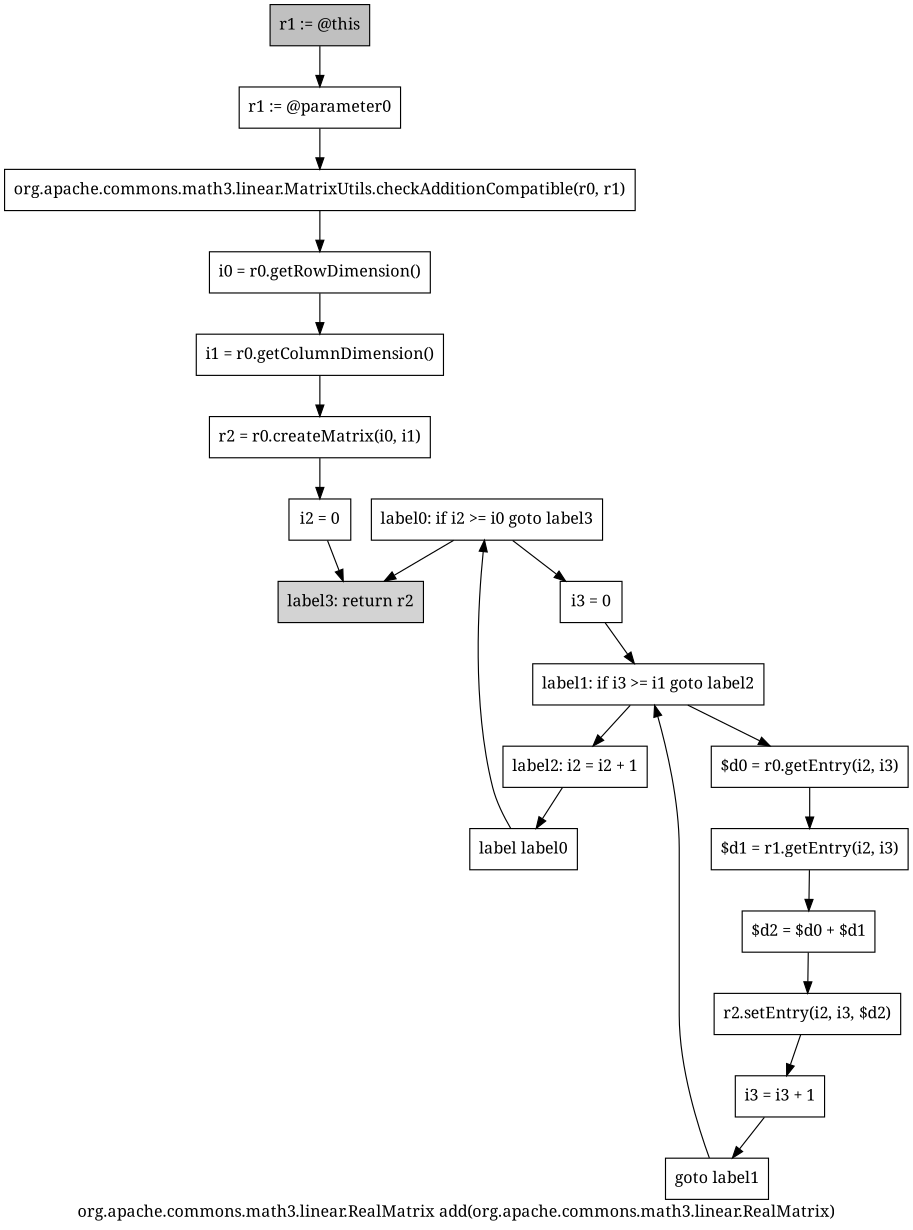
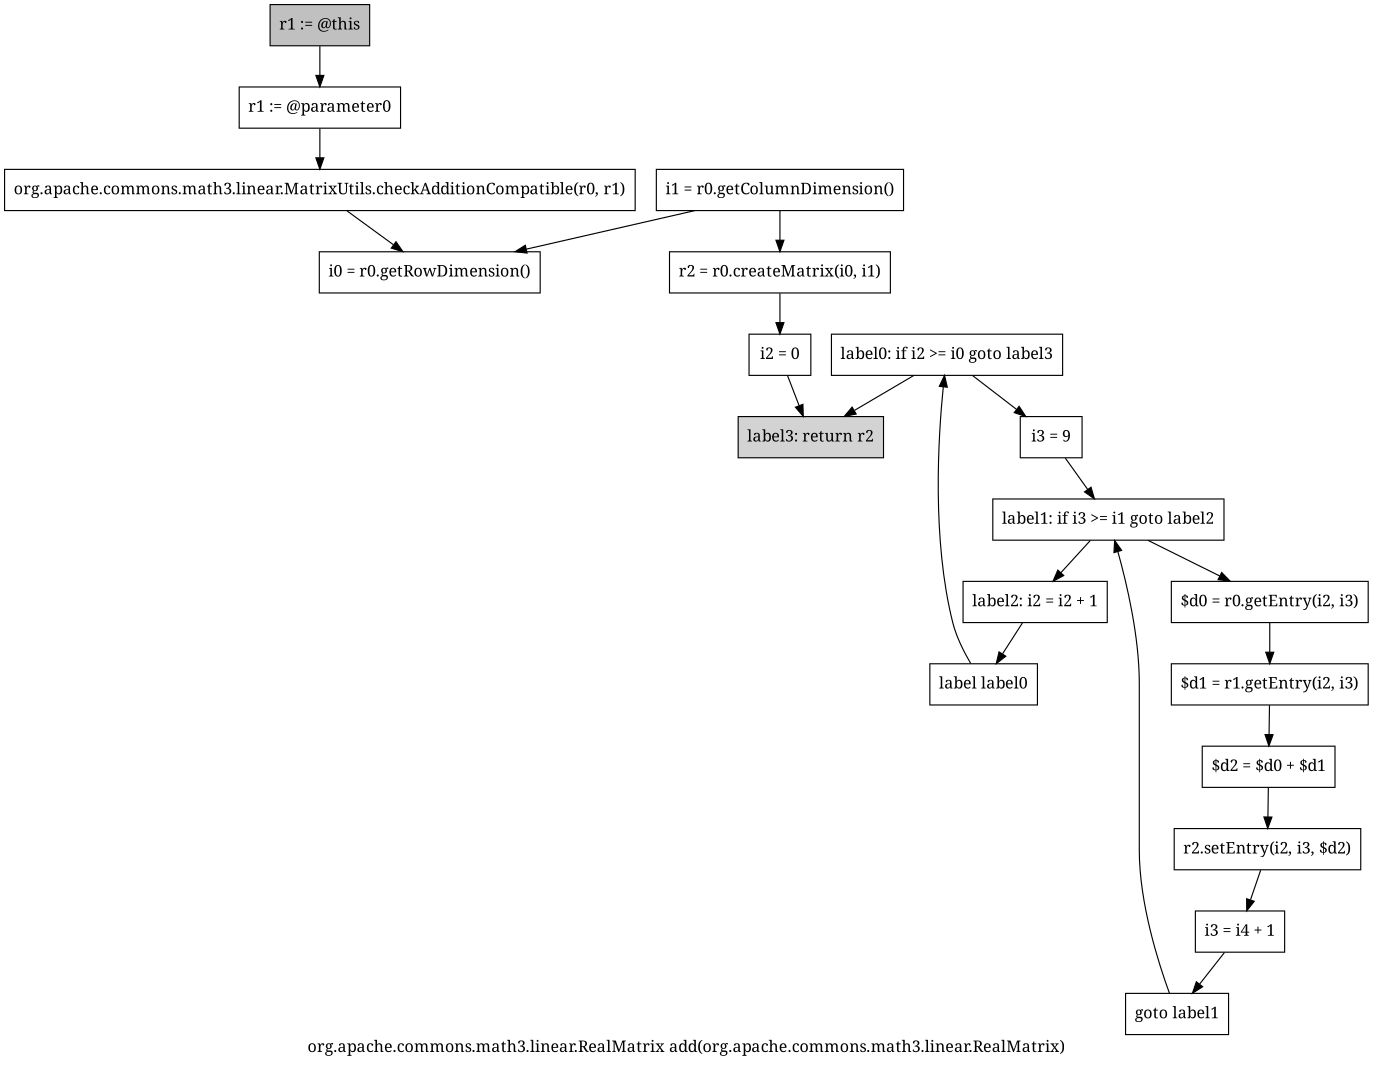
(320, 308) -> (611, 230)
(591, 602) -> (1051, 437)
(780, 1096) -> (1240, 932)
